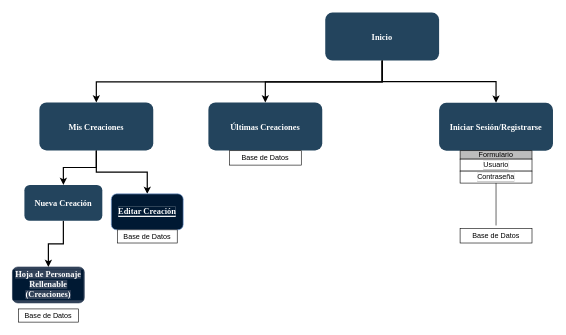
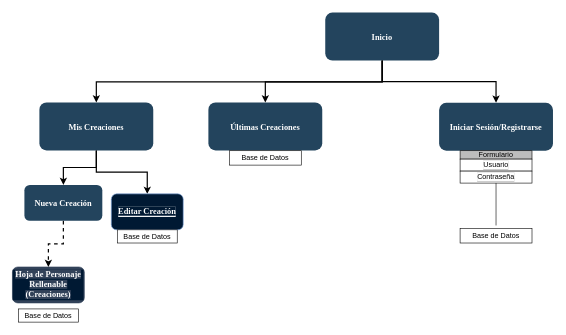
(57, 244) -> (57, 244)
